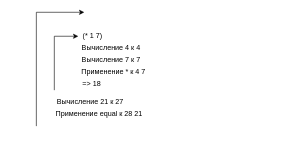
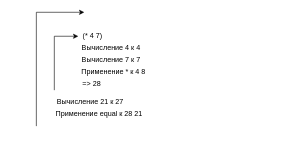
(93, 36) -> (93, 36)
(114, 72) -> (114, 72)
(92, 84) -> (92, 84)
